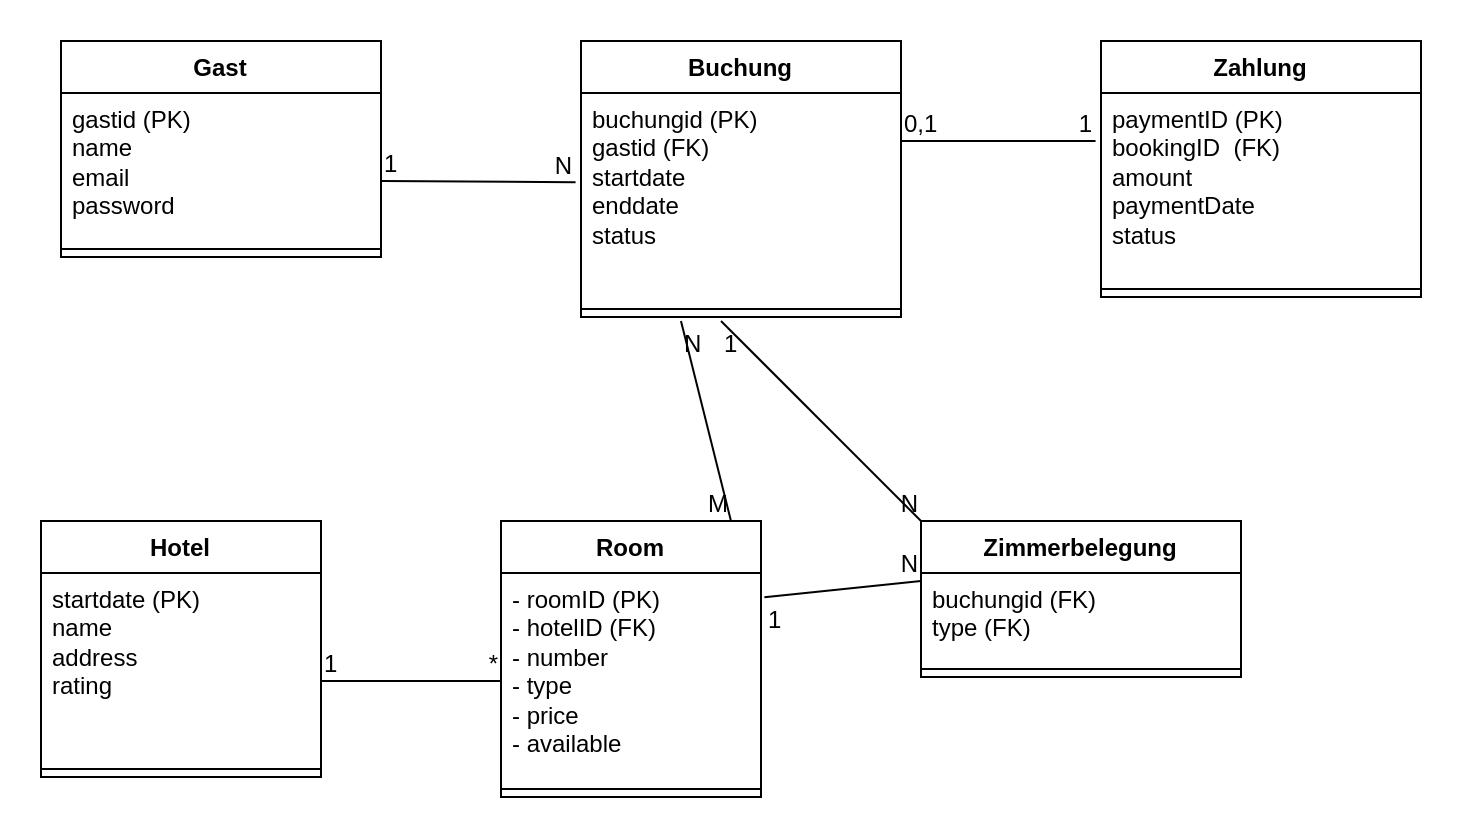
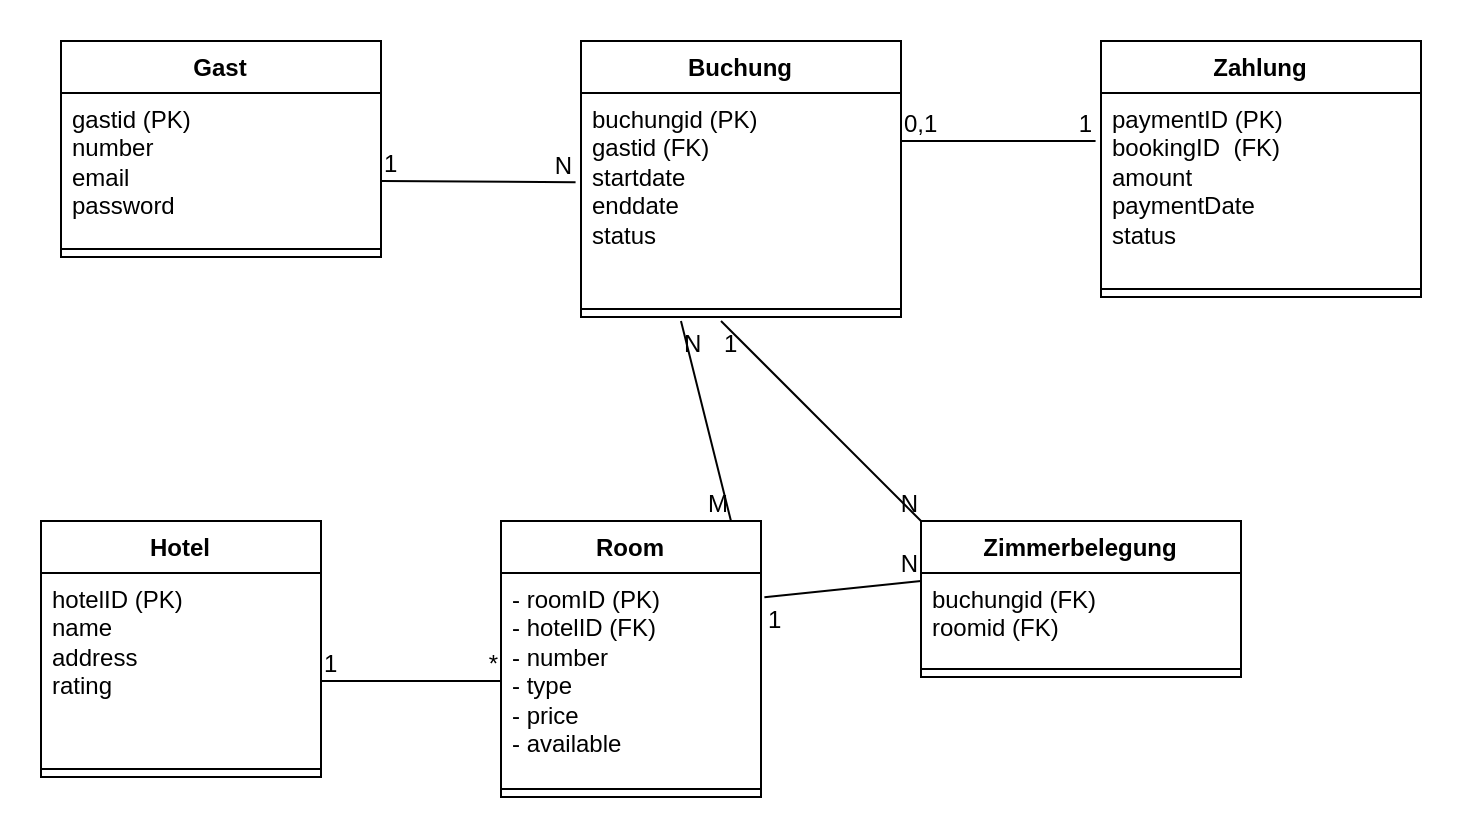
(141, 165) -> (141, 165)
(1021, 616) -> (1021, 616)
(144, 645) -> (127, 645)
